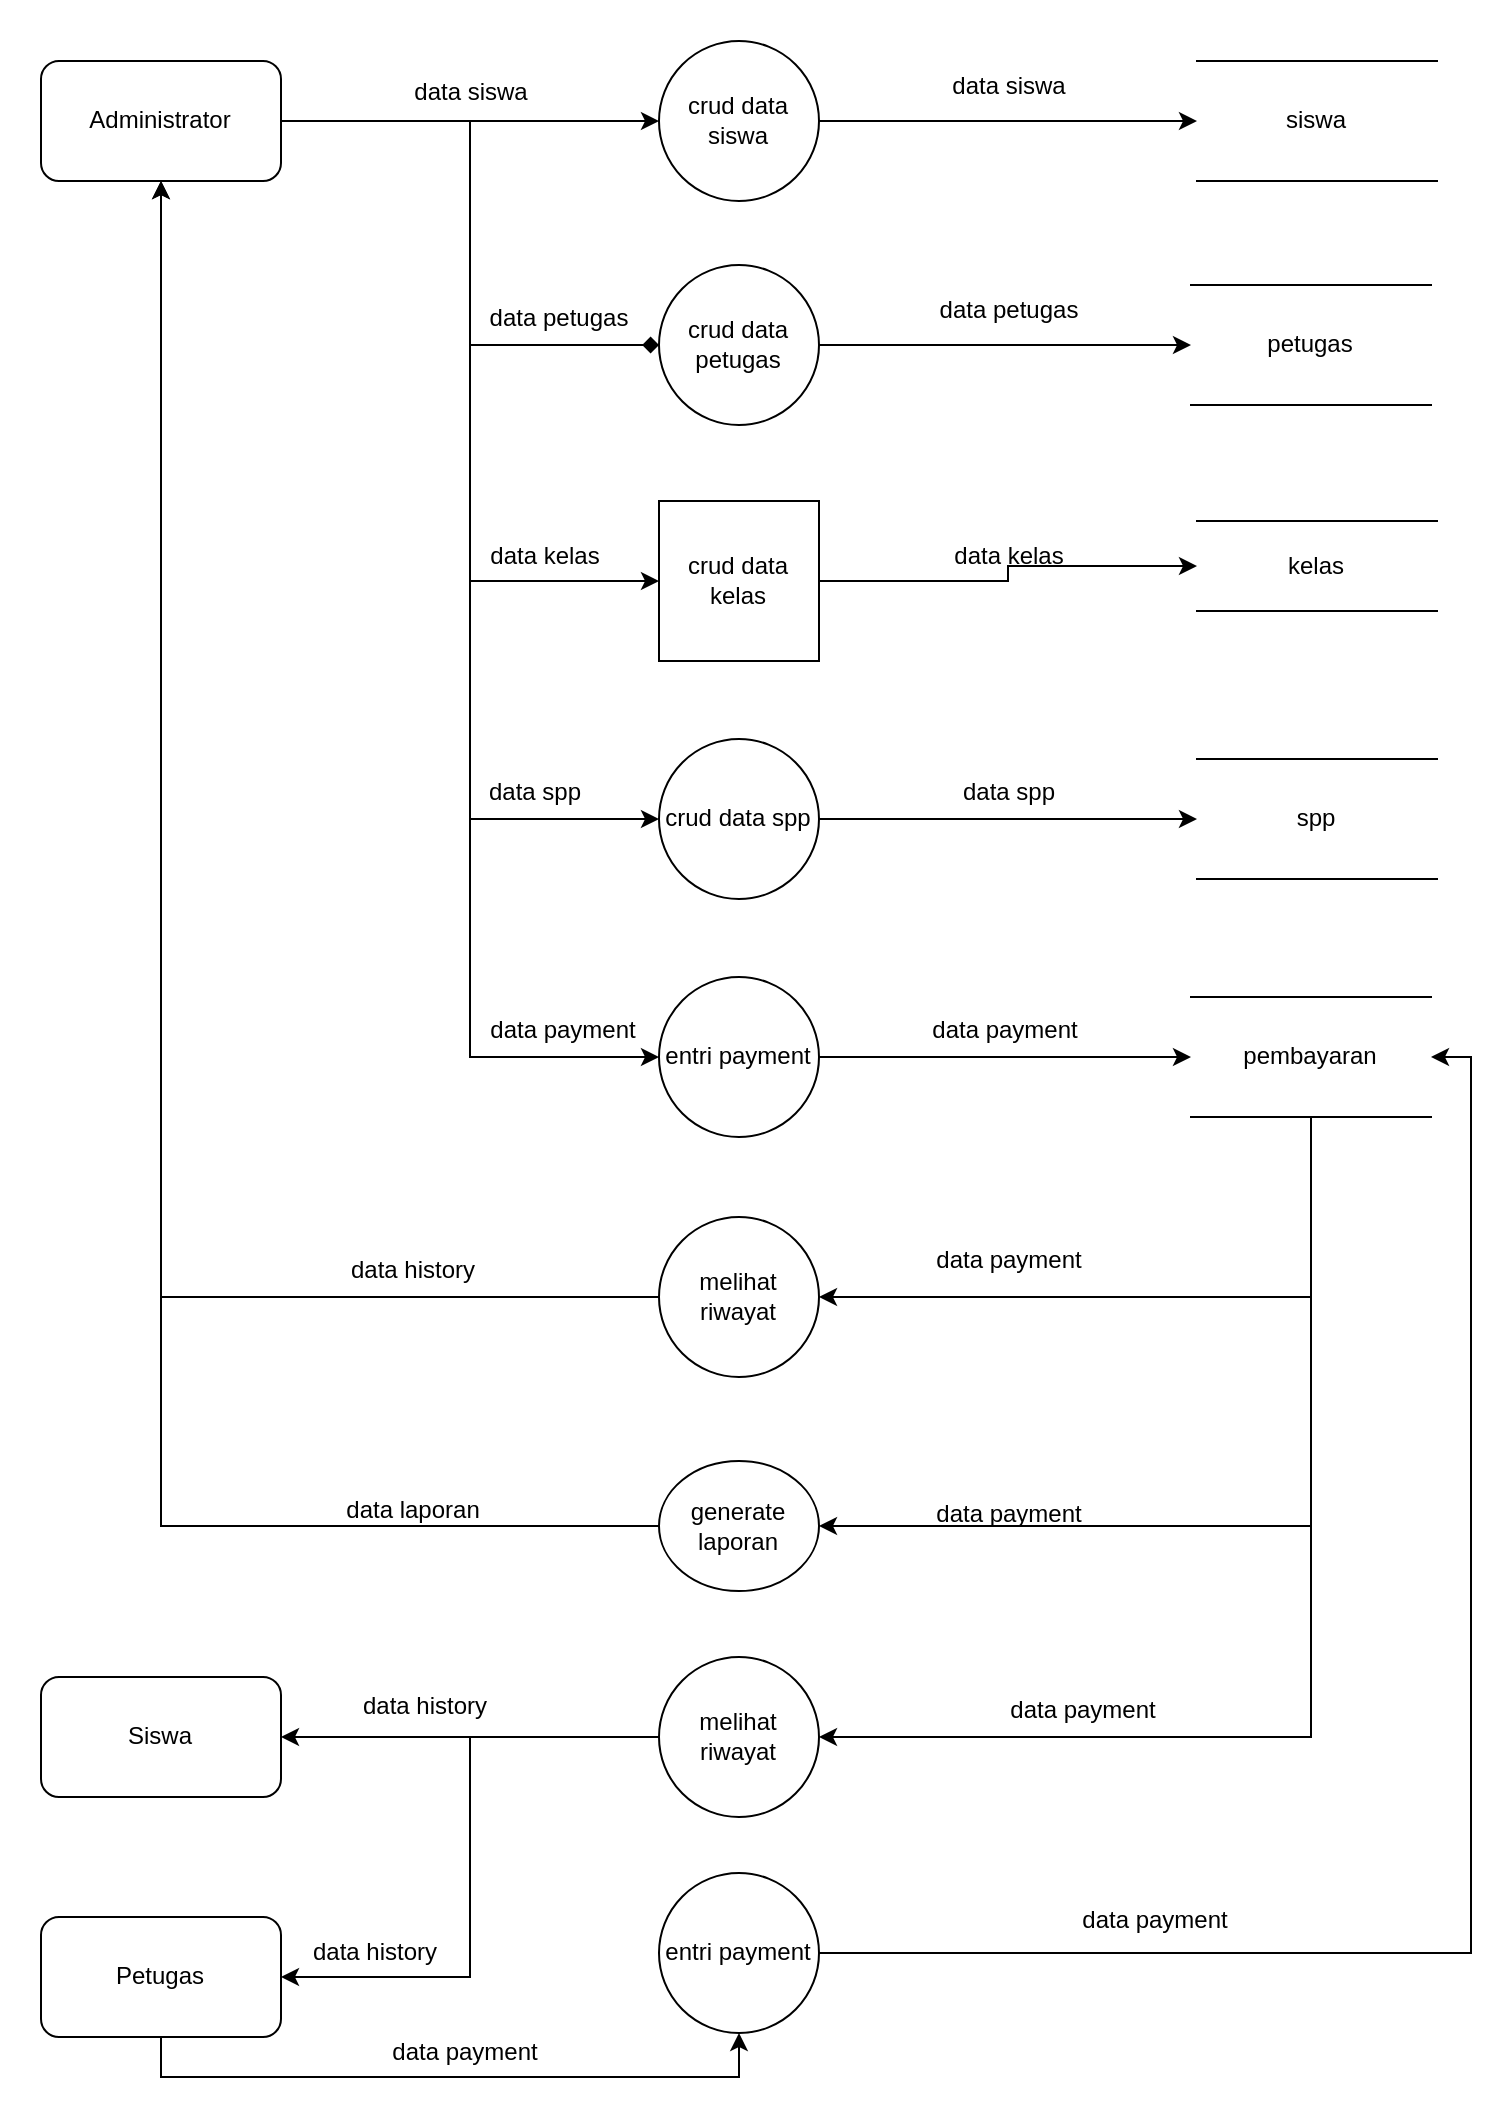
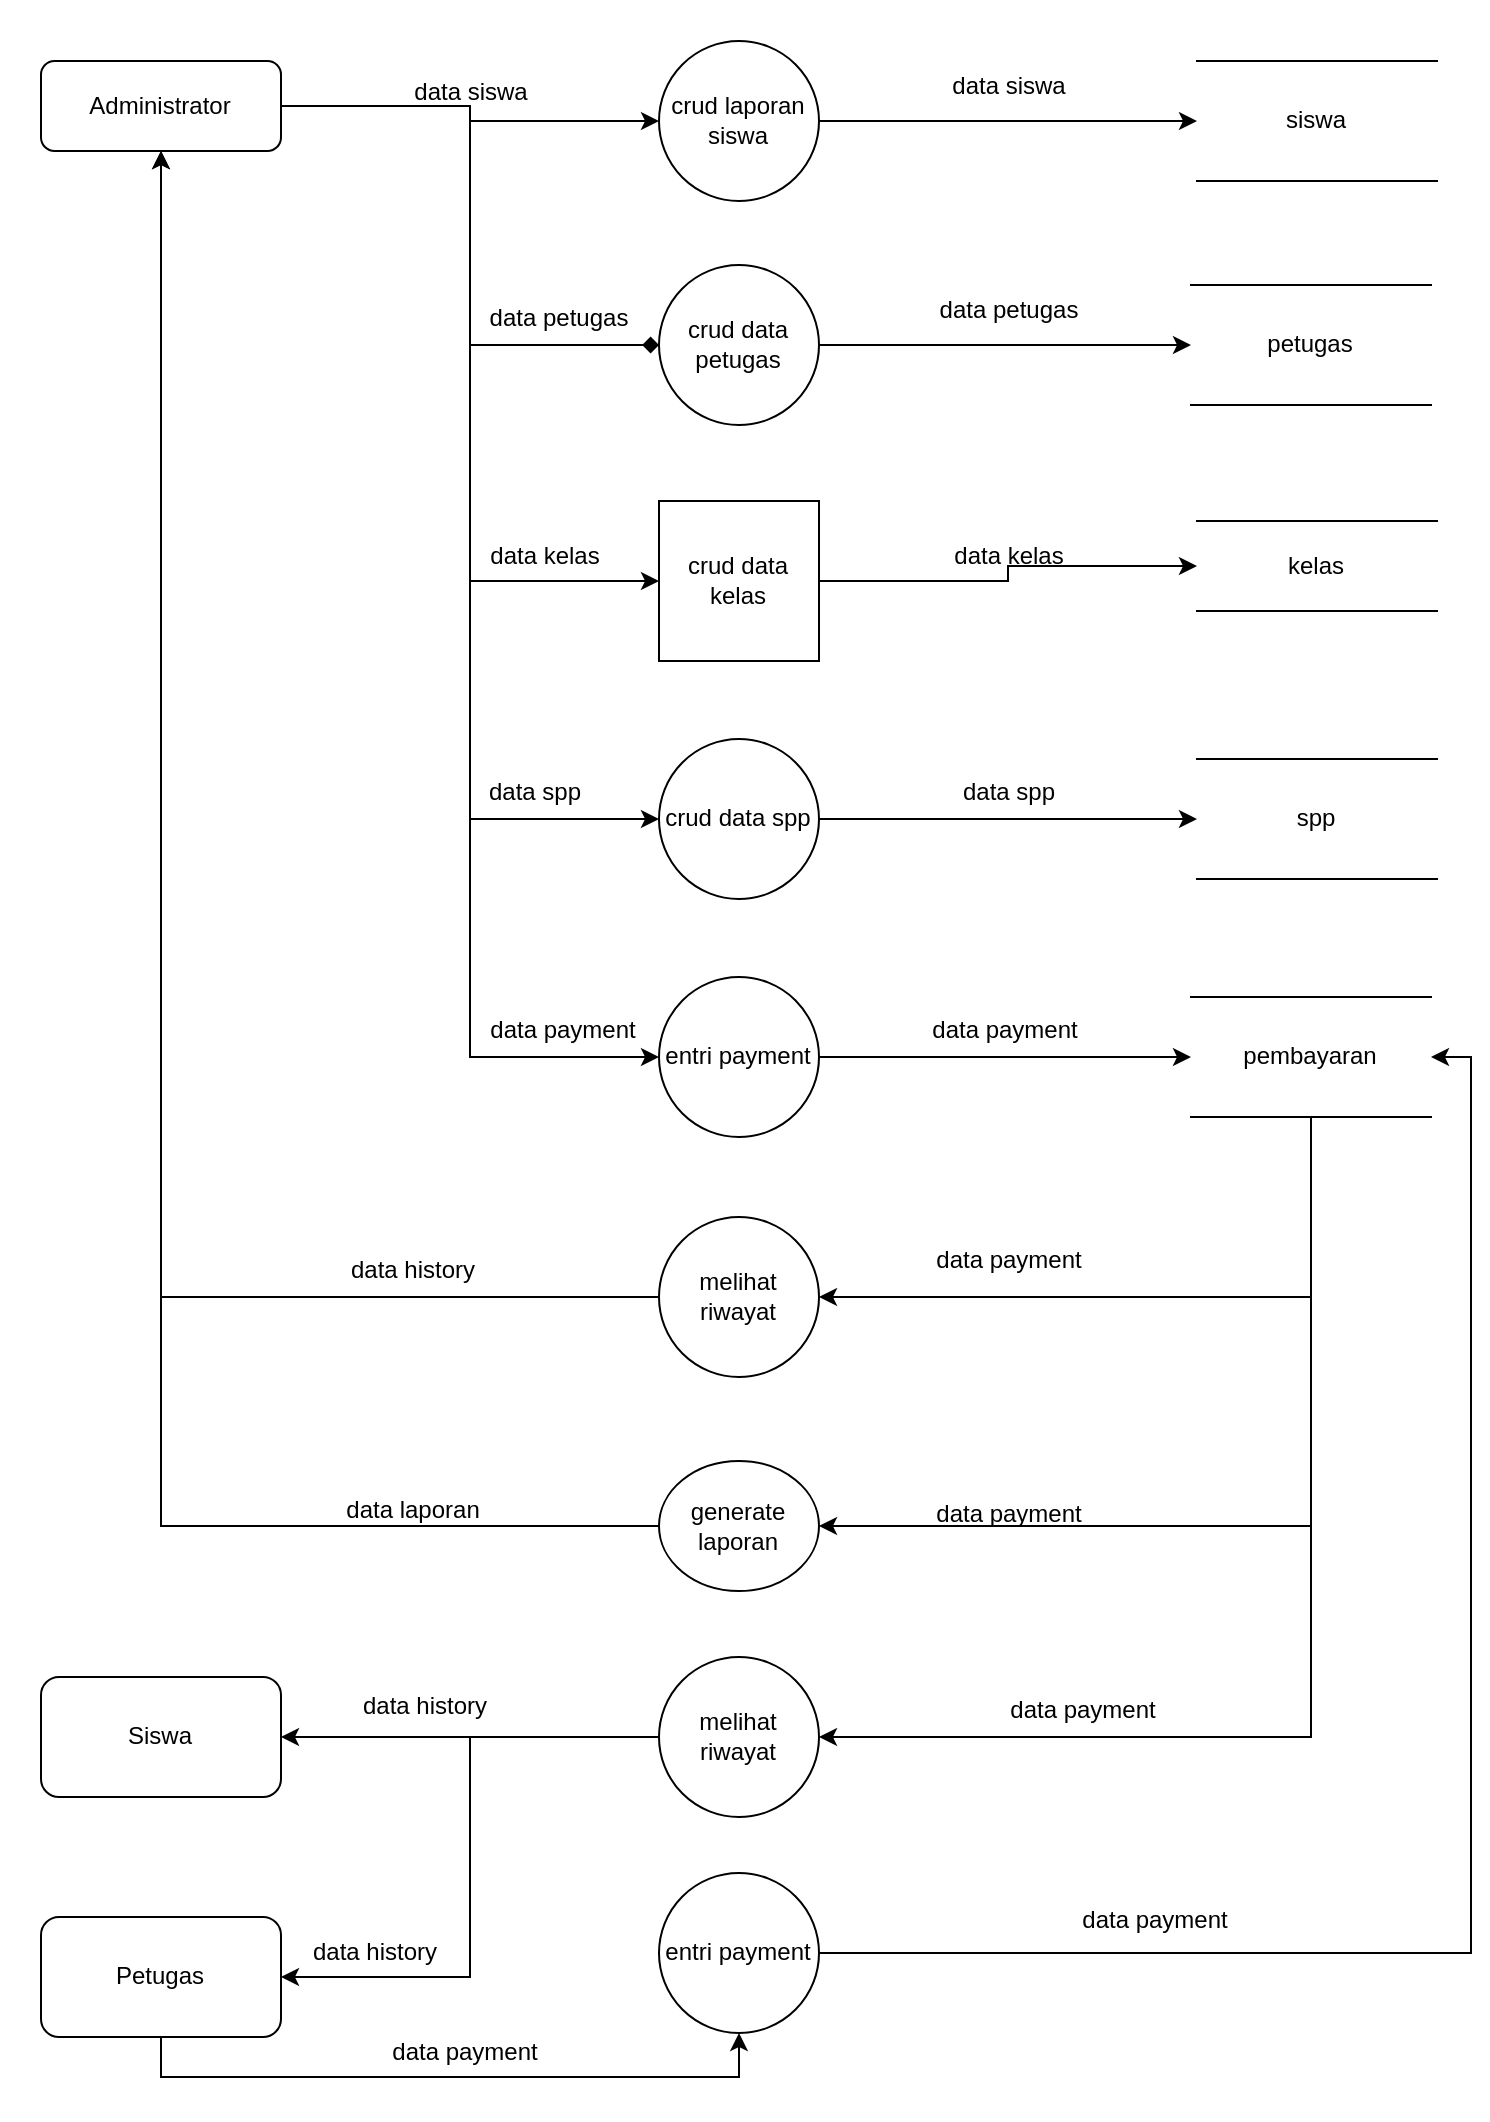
(161, 121) -> (161, 106)
(739, 121) -> (739, 121)
